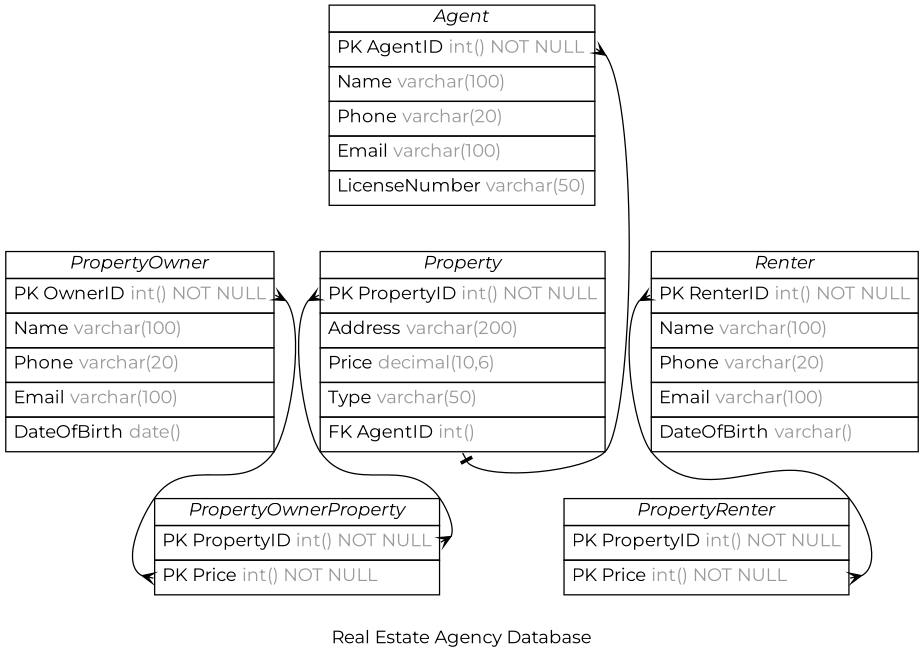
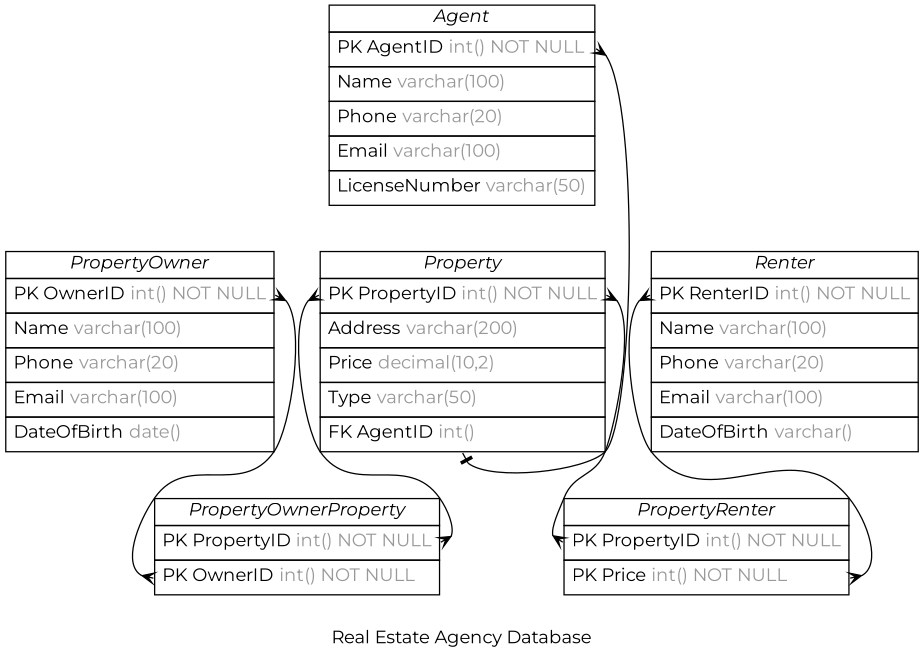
(436, 363) -> (436, 363)
none -> (594, 467)
(202, 576) -> (221, 576)
